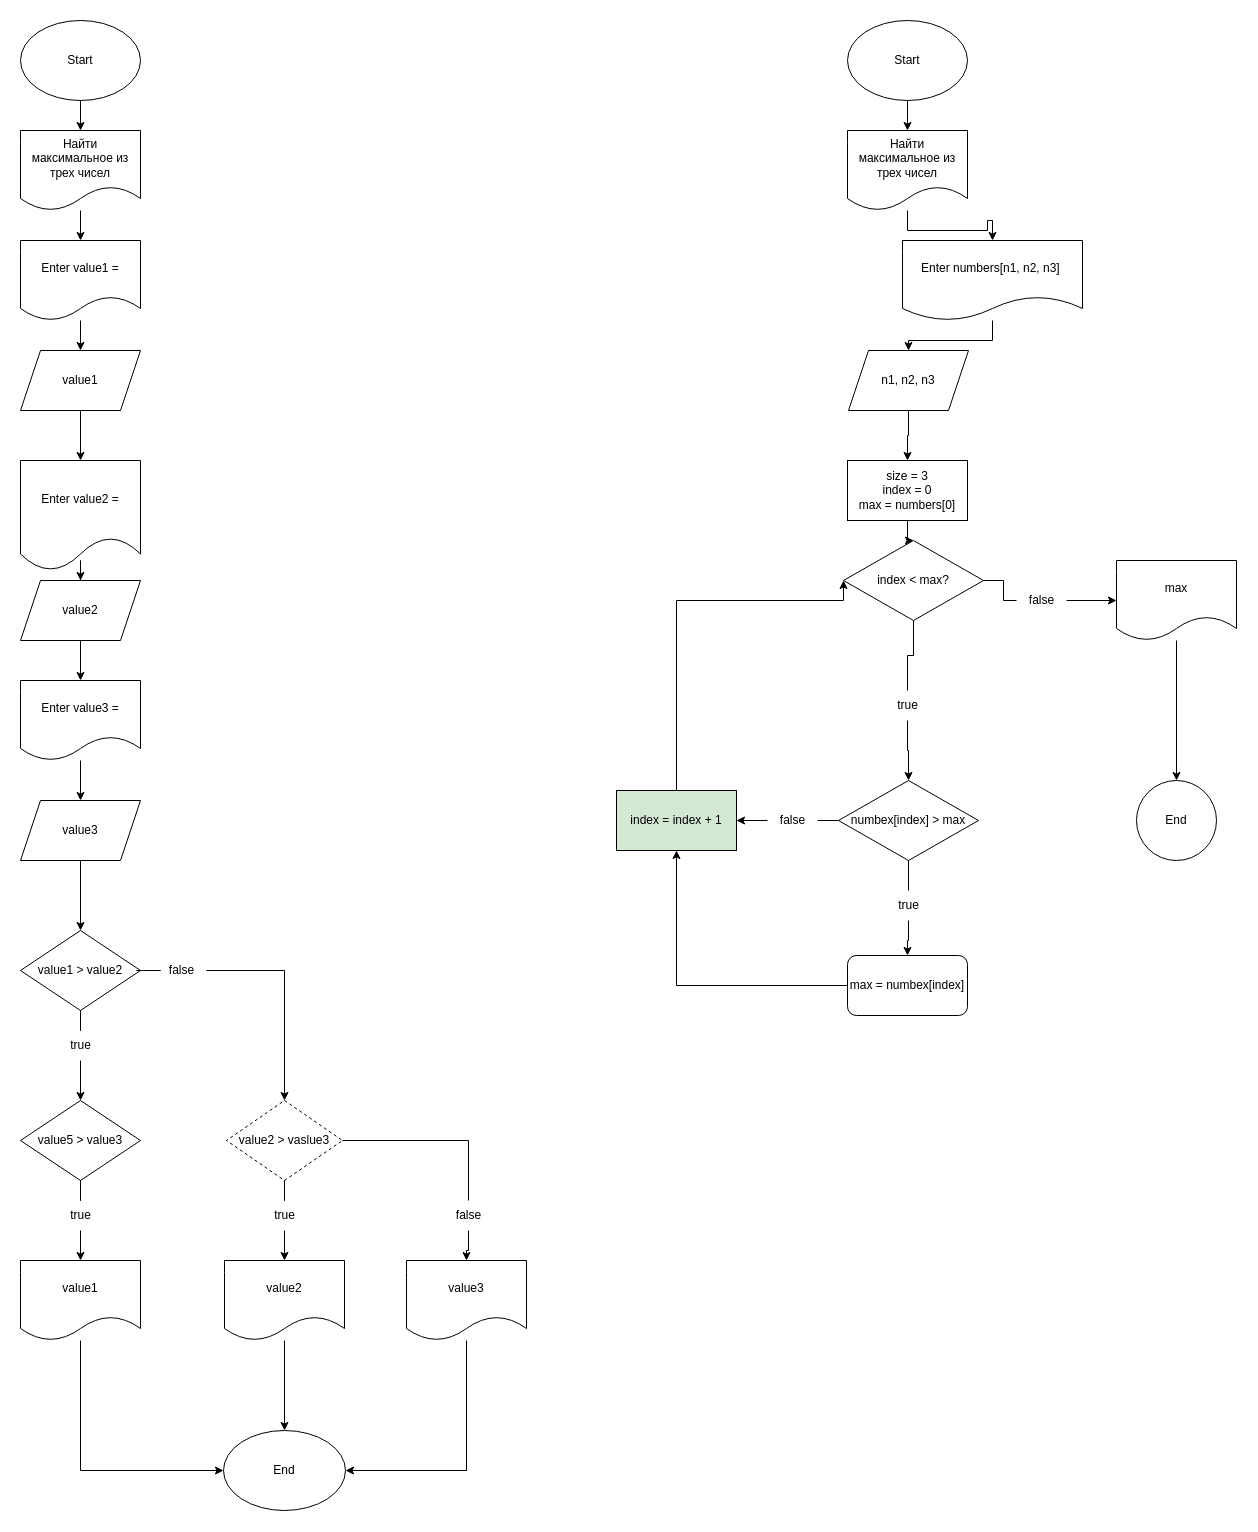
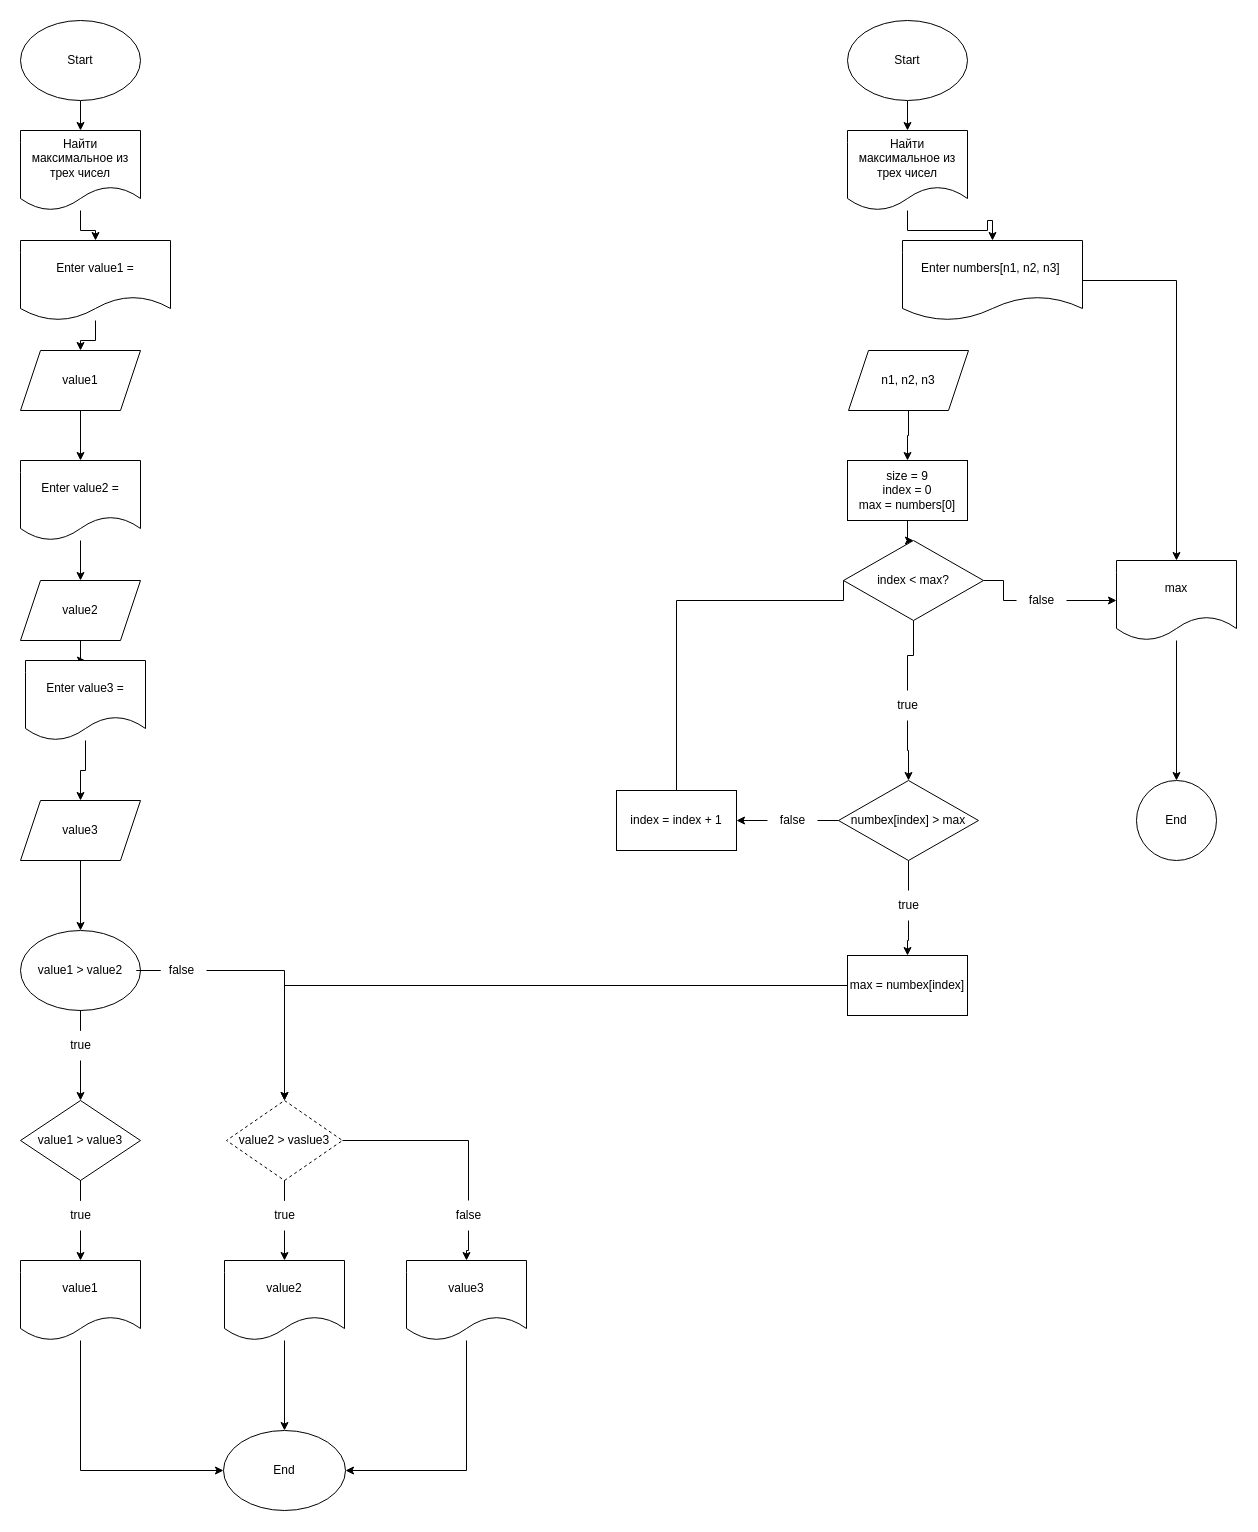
(81, 281) -> (96, 281)
(960, 341) -> (1177, 370)
(908, 491) -> (908, 491)
(81, 516) -> (81, 501)
(844, 589) -> (844, 587)
(81, 721) -> (86, 701)
(677, 821) -> (677, 821)
(677, 922) -> (483, 986)
(81, 971) -> (81, 971)
(908, 986) -> (908, 986)
(81, 1141) -> (81, 1141)
